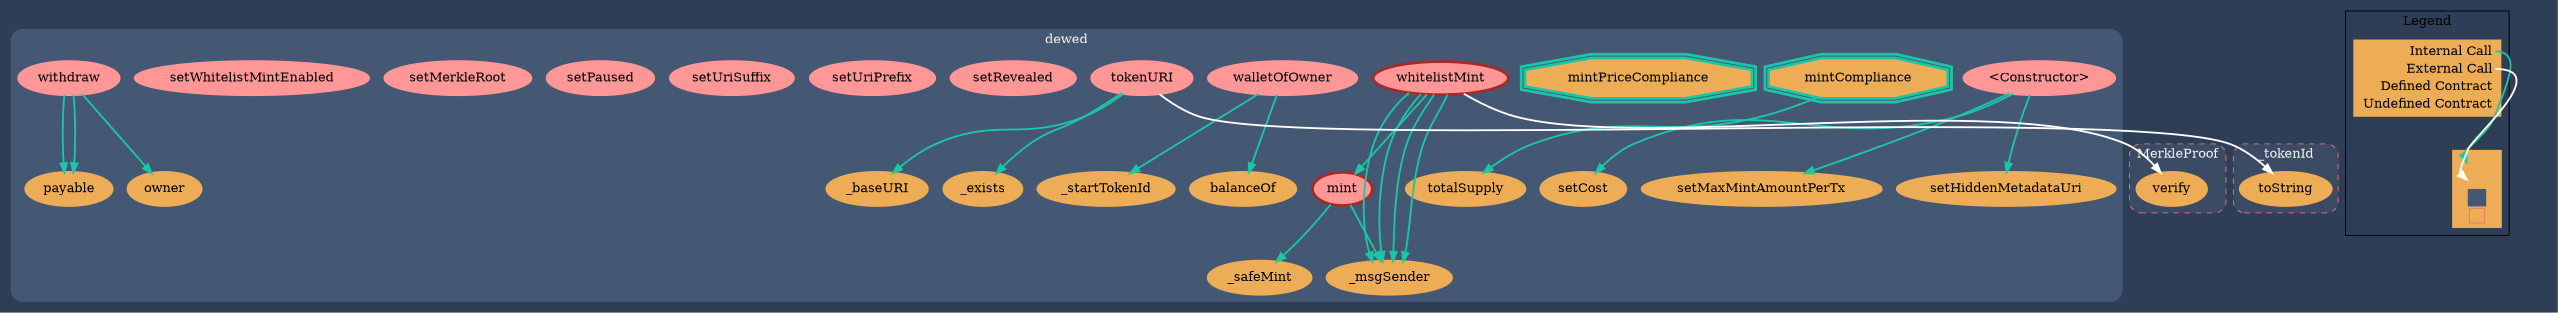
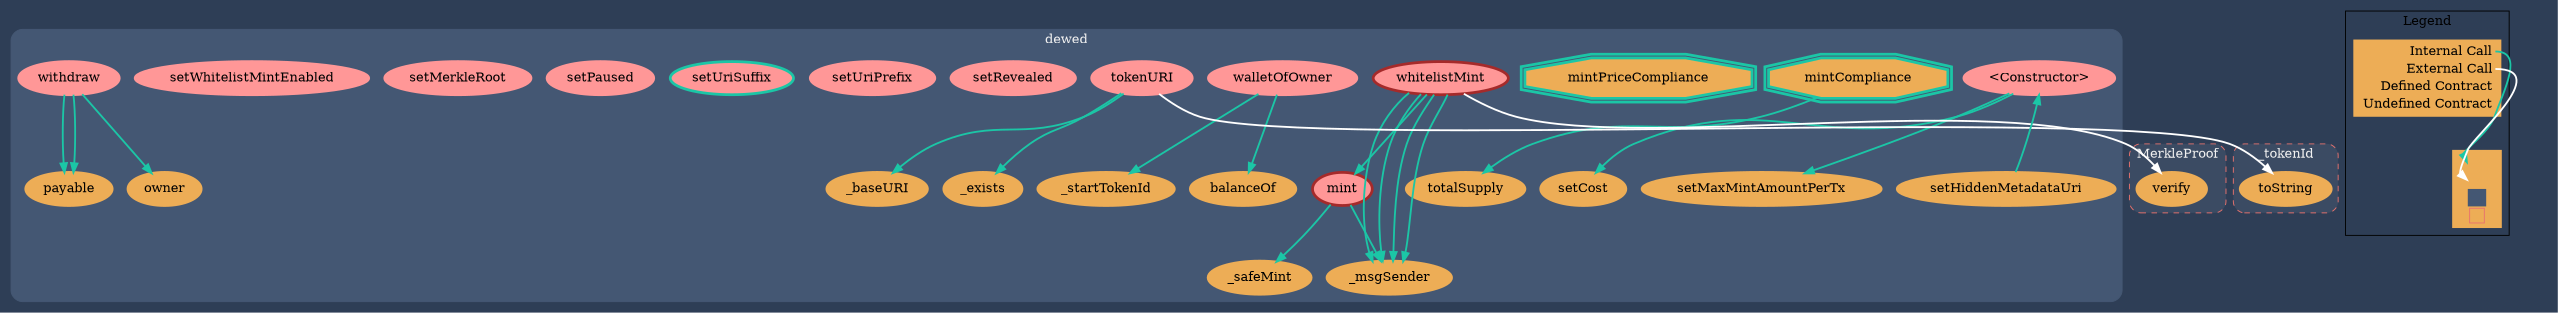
(732, 78) -> (732, 78)
(2017, 134) -> (2027, 139)
